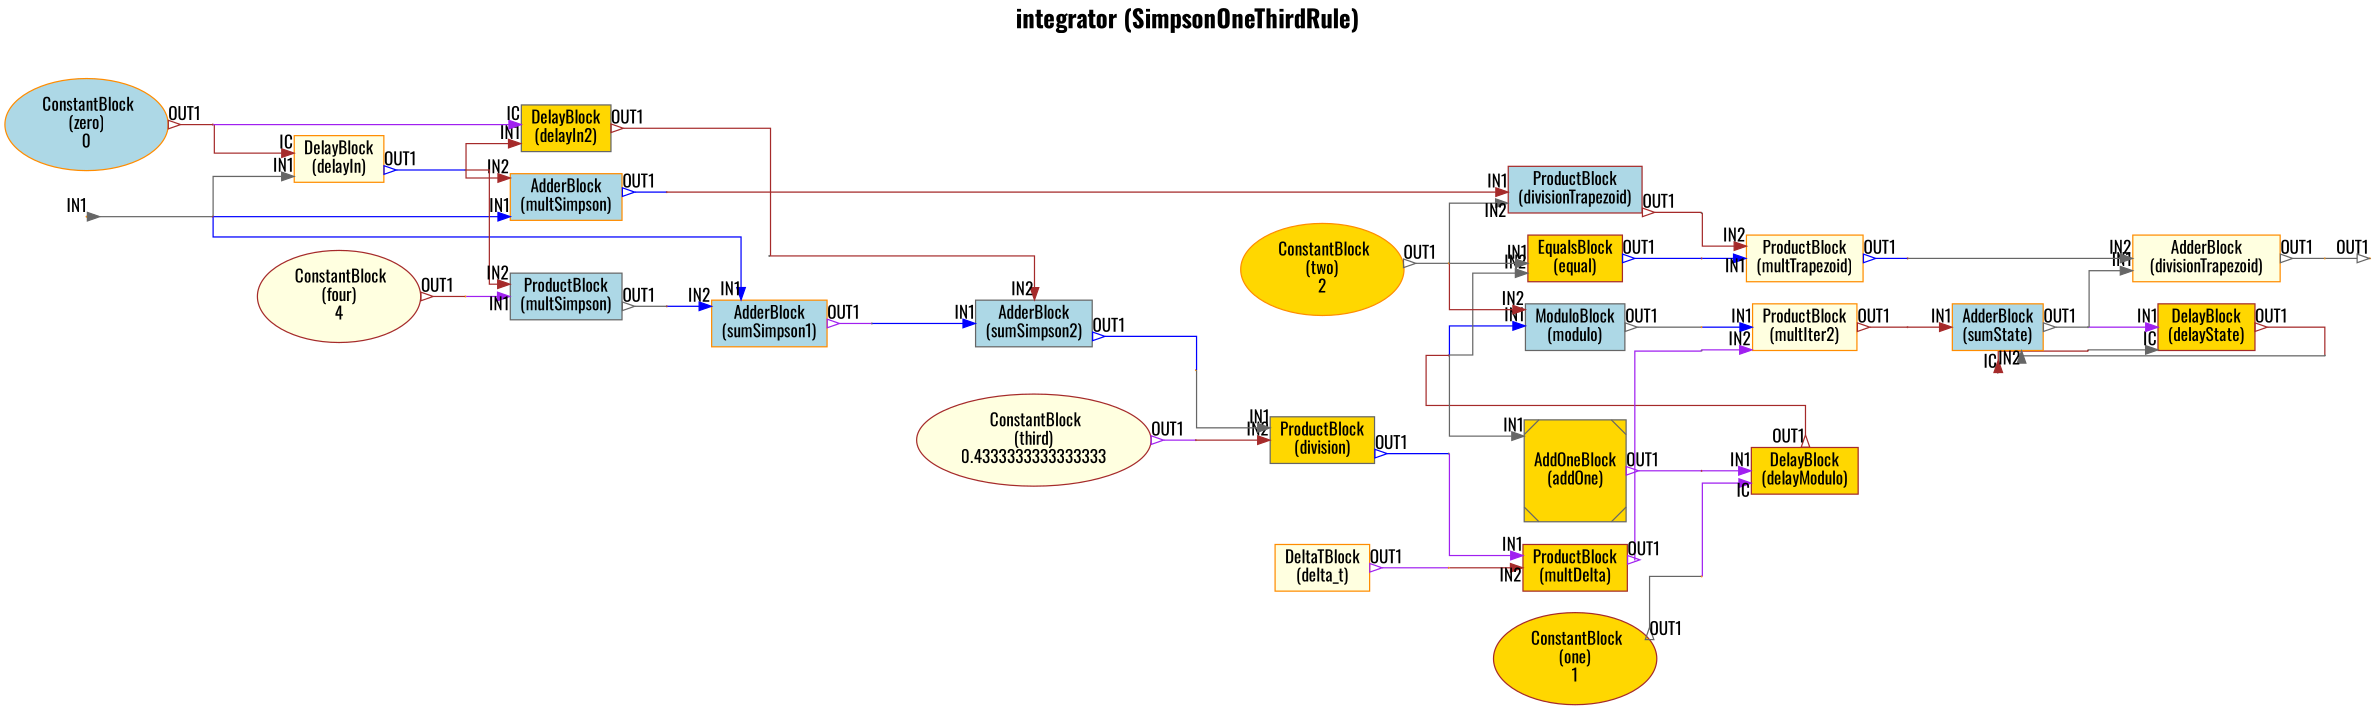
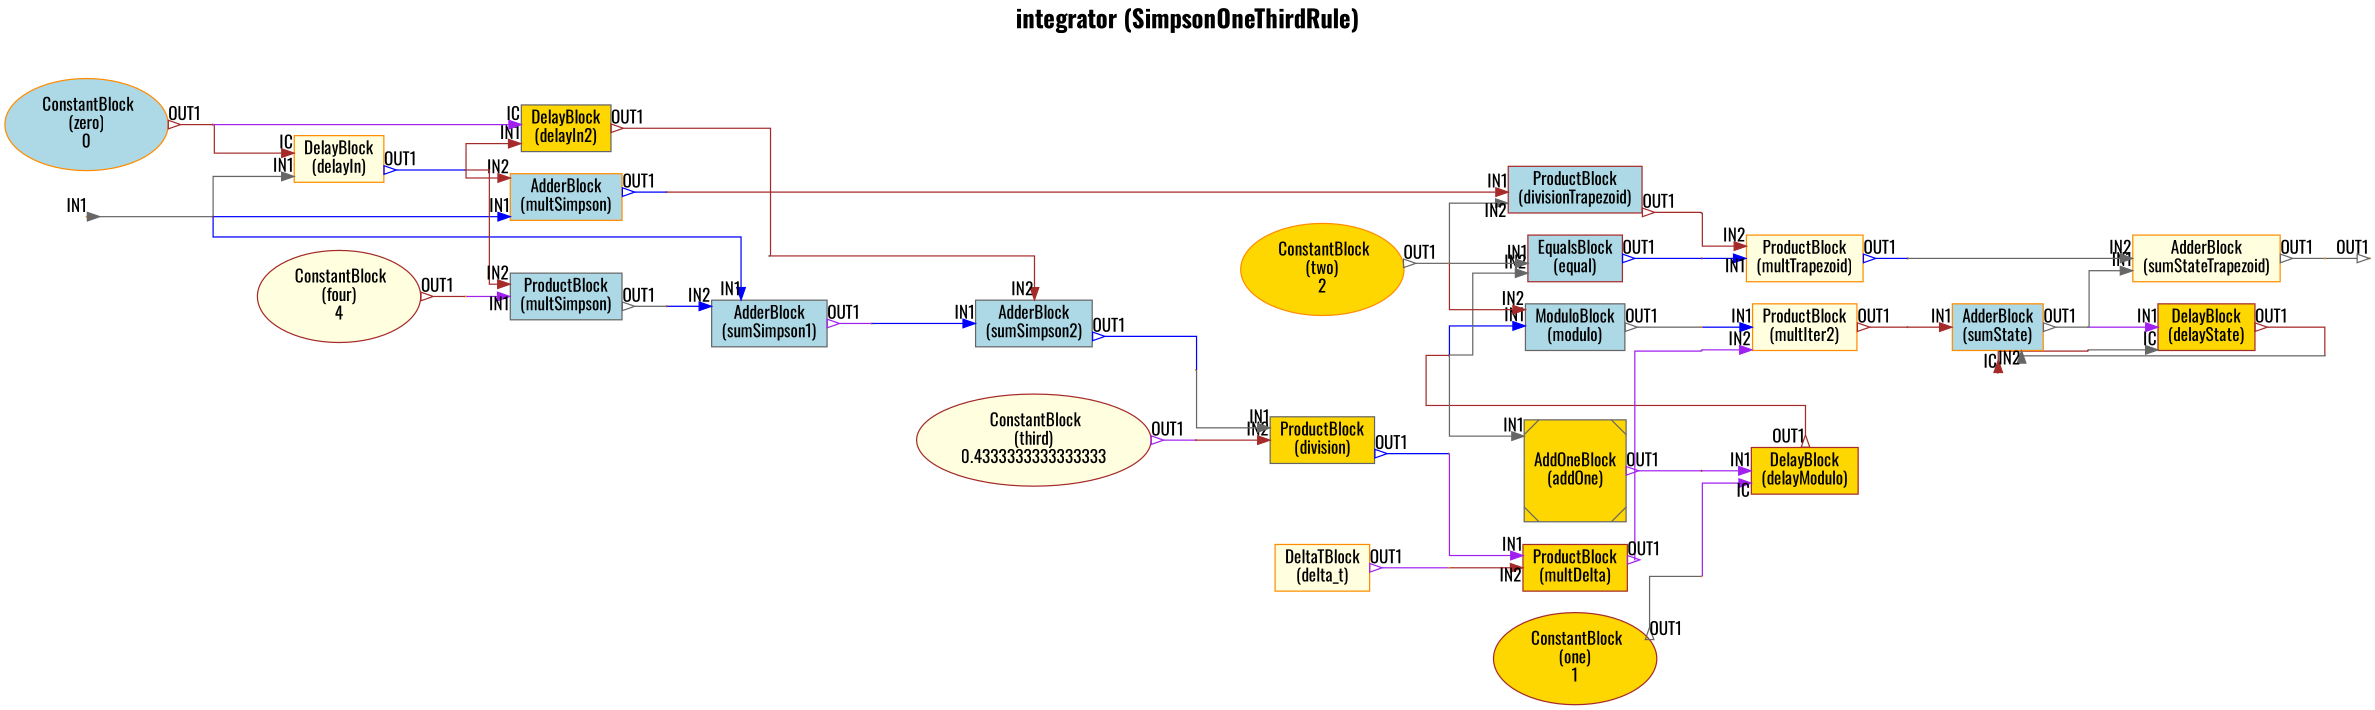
(1575, 258) -> (1575, 258)
(2206, 258) -> (2206, 258)
(769, 323) -> (769, 323)
